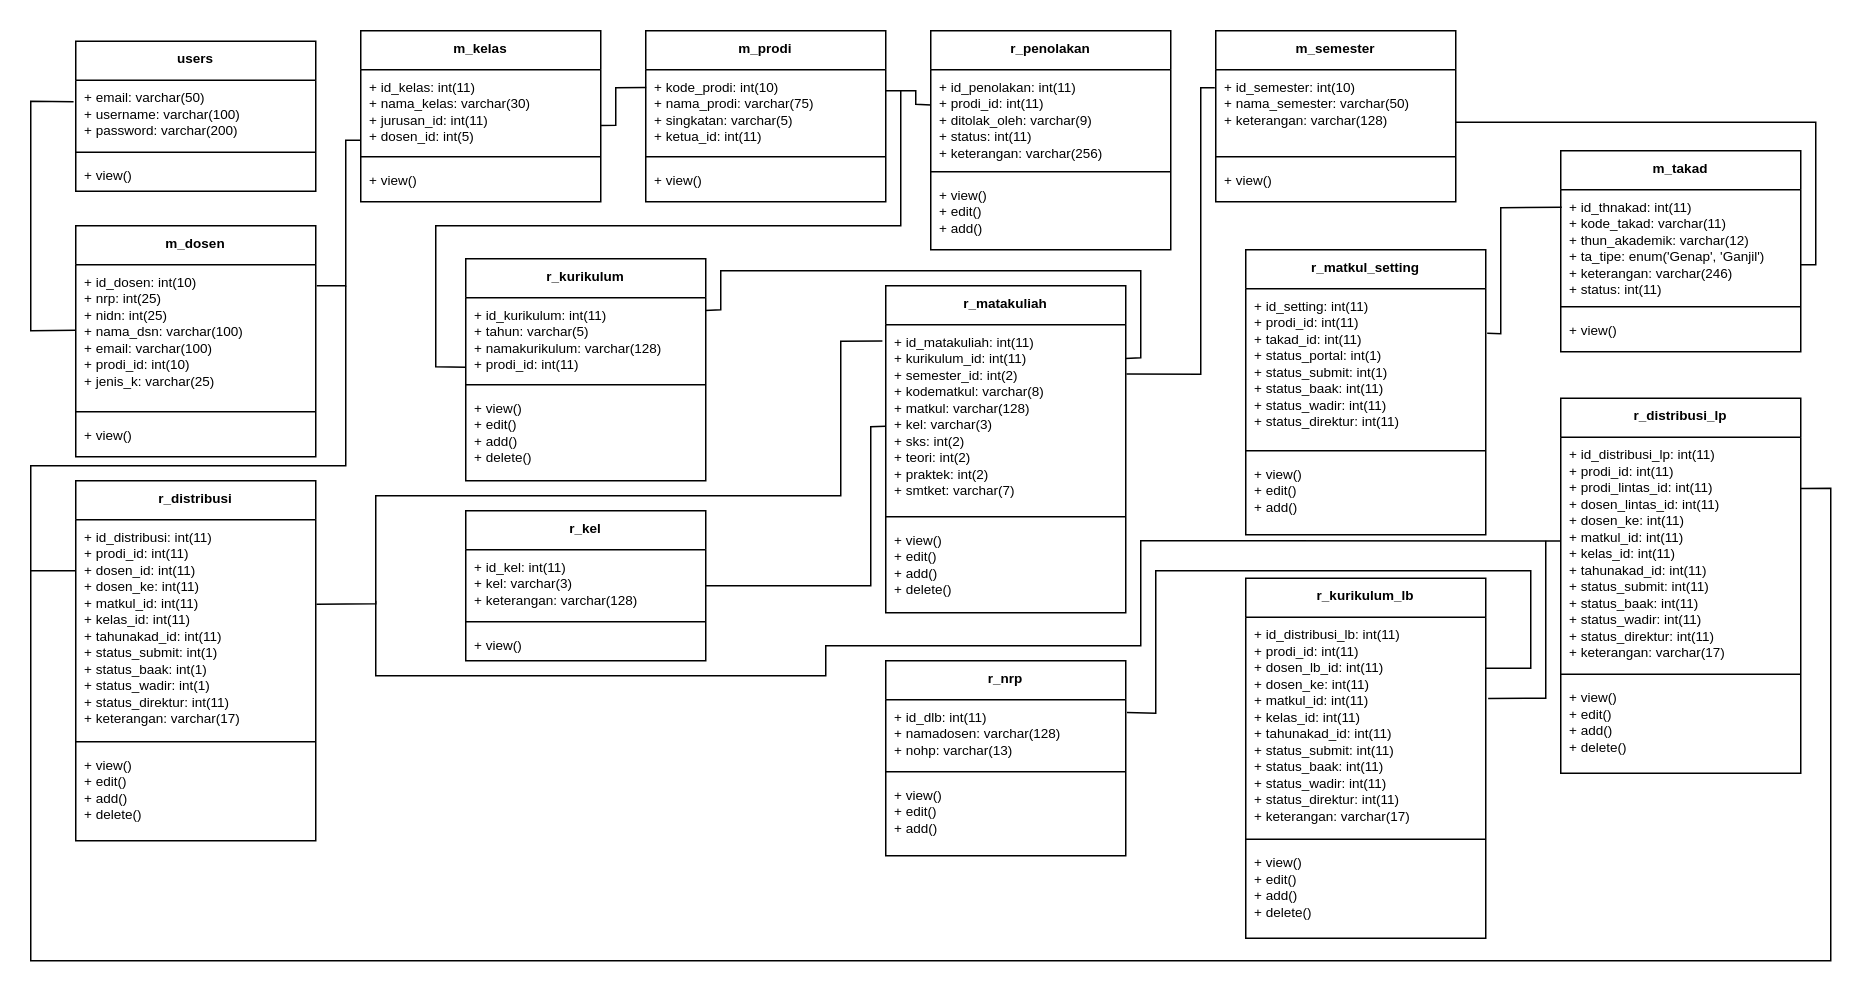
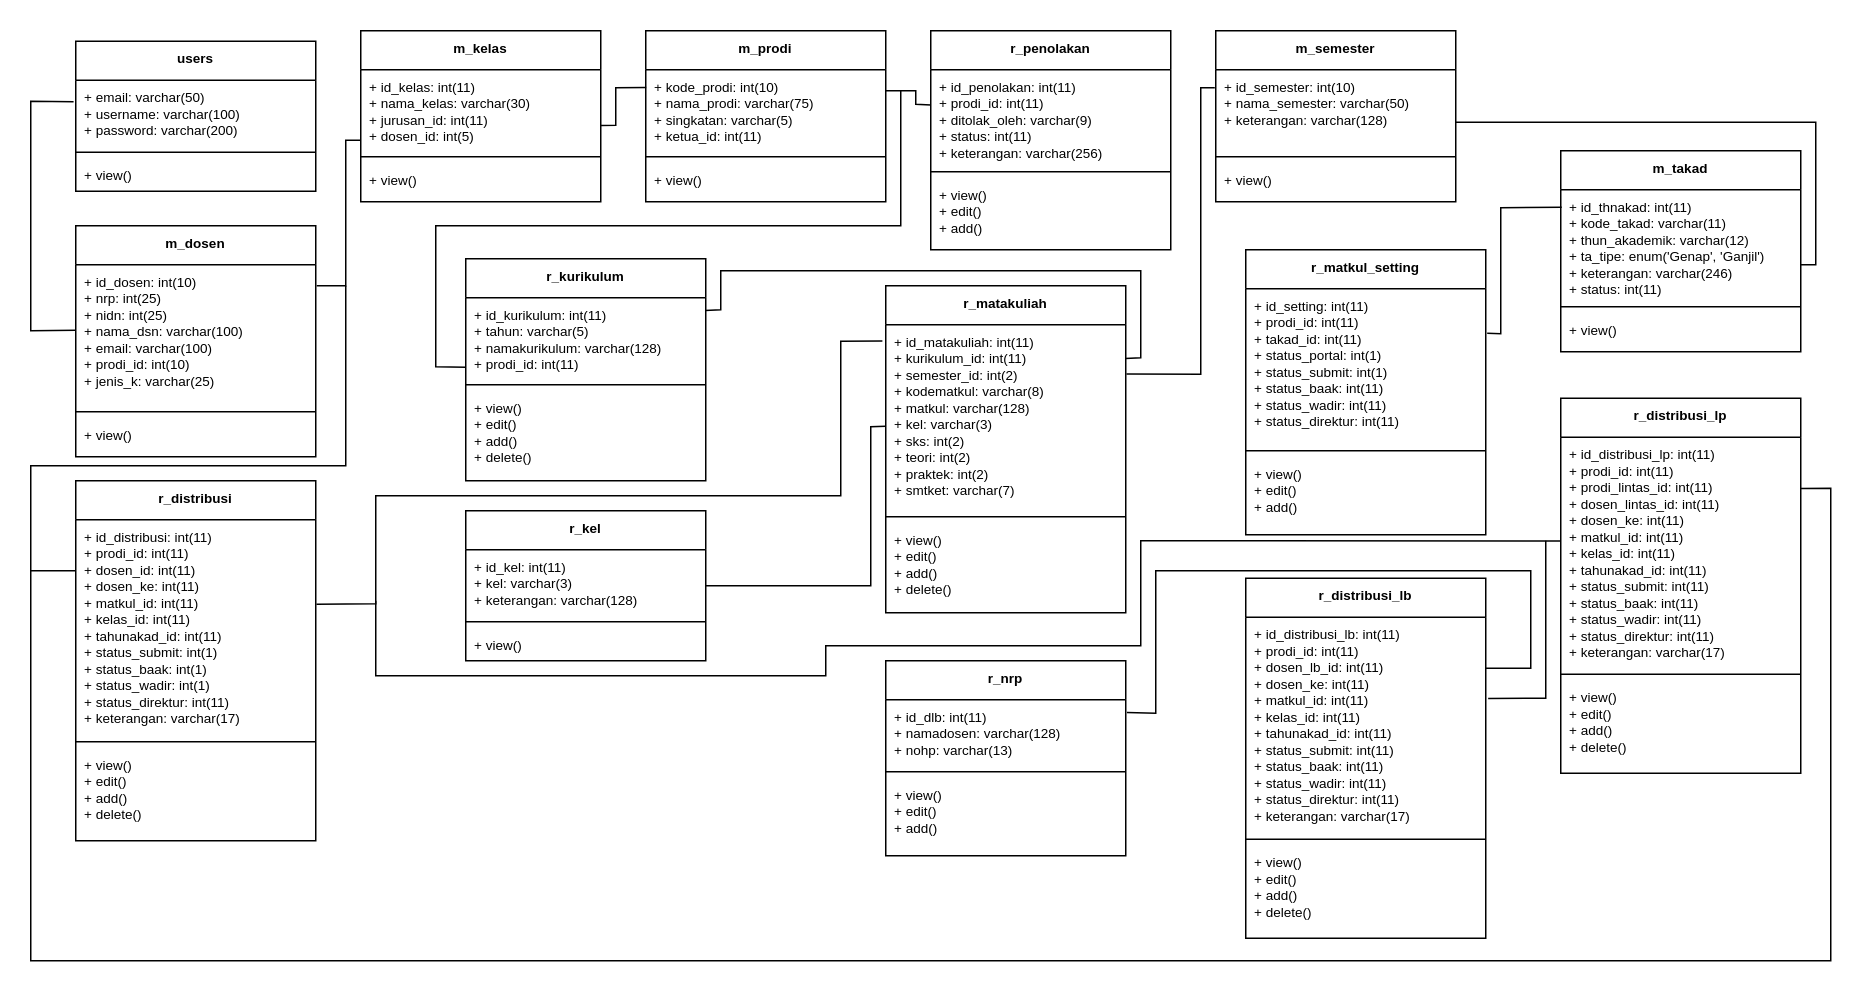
(1365, 596) -> (1365, 596)
